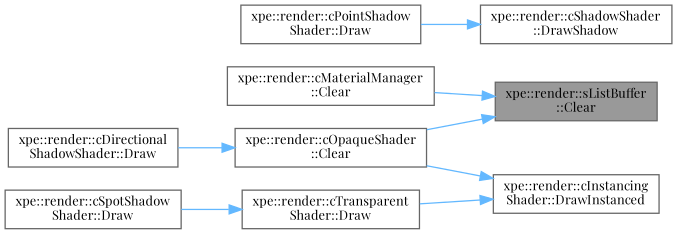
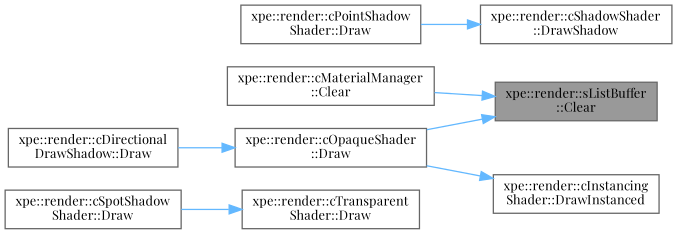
(93, 148) -> (93, 148)
(331, 148) -> (331, 148)
(450, 202) -> none
